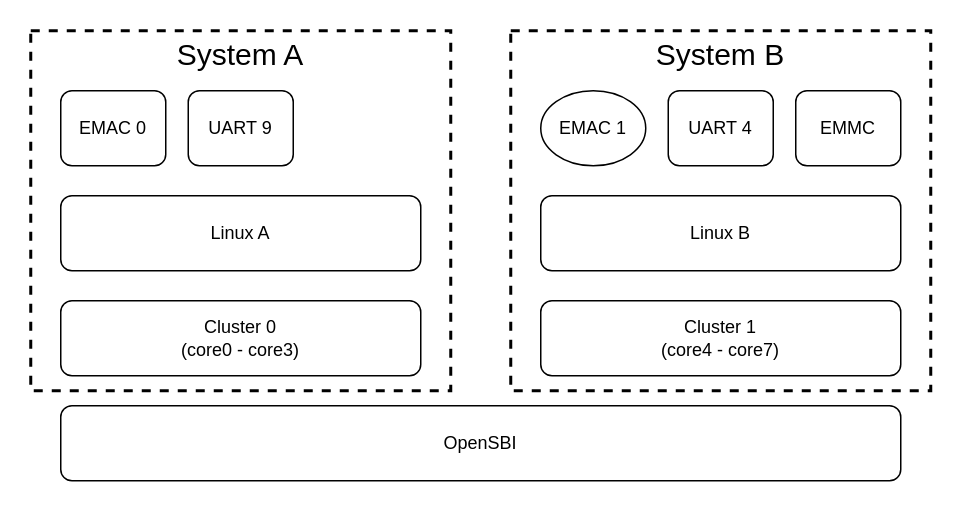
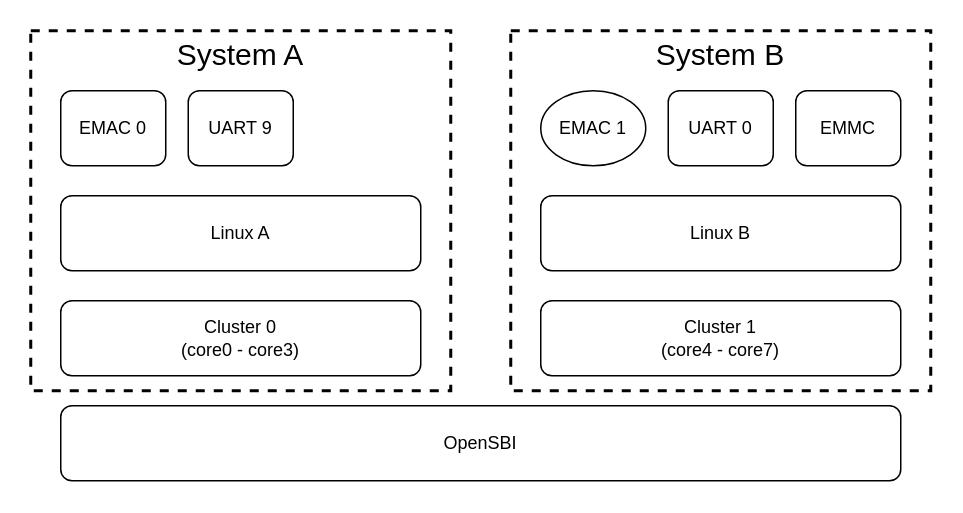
(721, 128) -> (721, 128)
